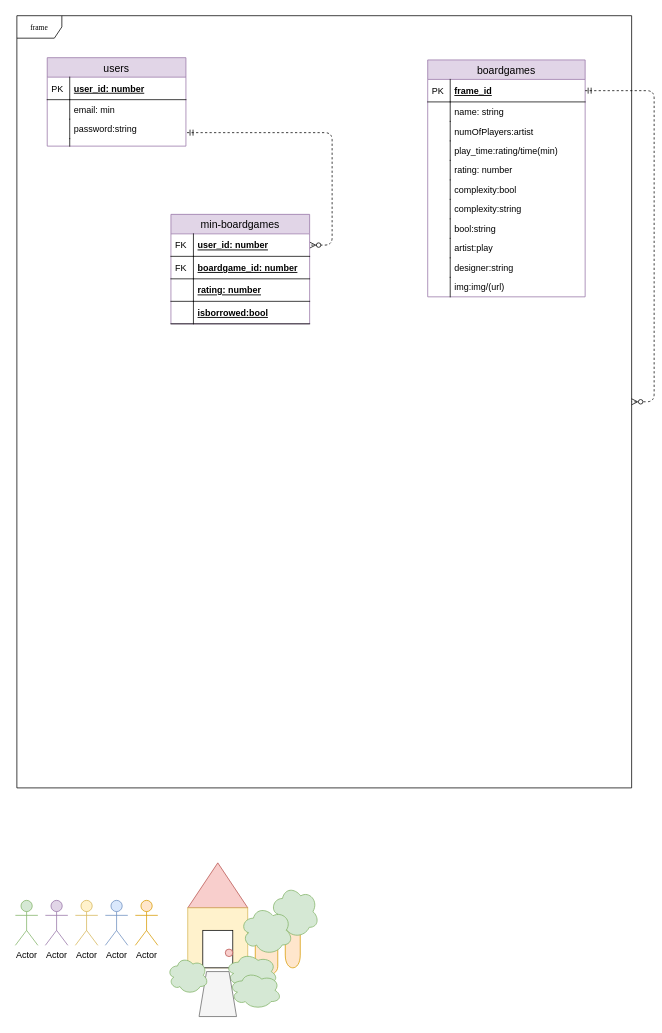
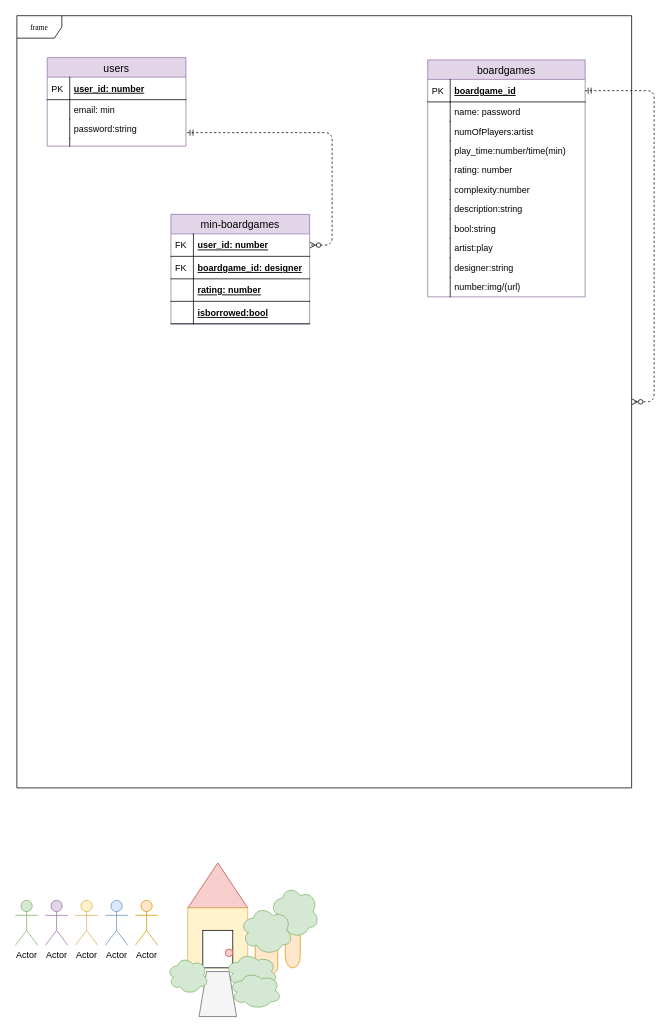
(473, 91) -> (484, 91)
(481, 112) -> (487, 112)
(513, 151) -> (514, 151)
(488, 190) -> (494, 190)
(493, 209) -> (495, 209)
(245, 268) -> (248, 268)
(483, 287) -> (491, 287)
